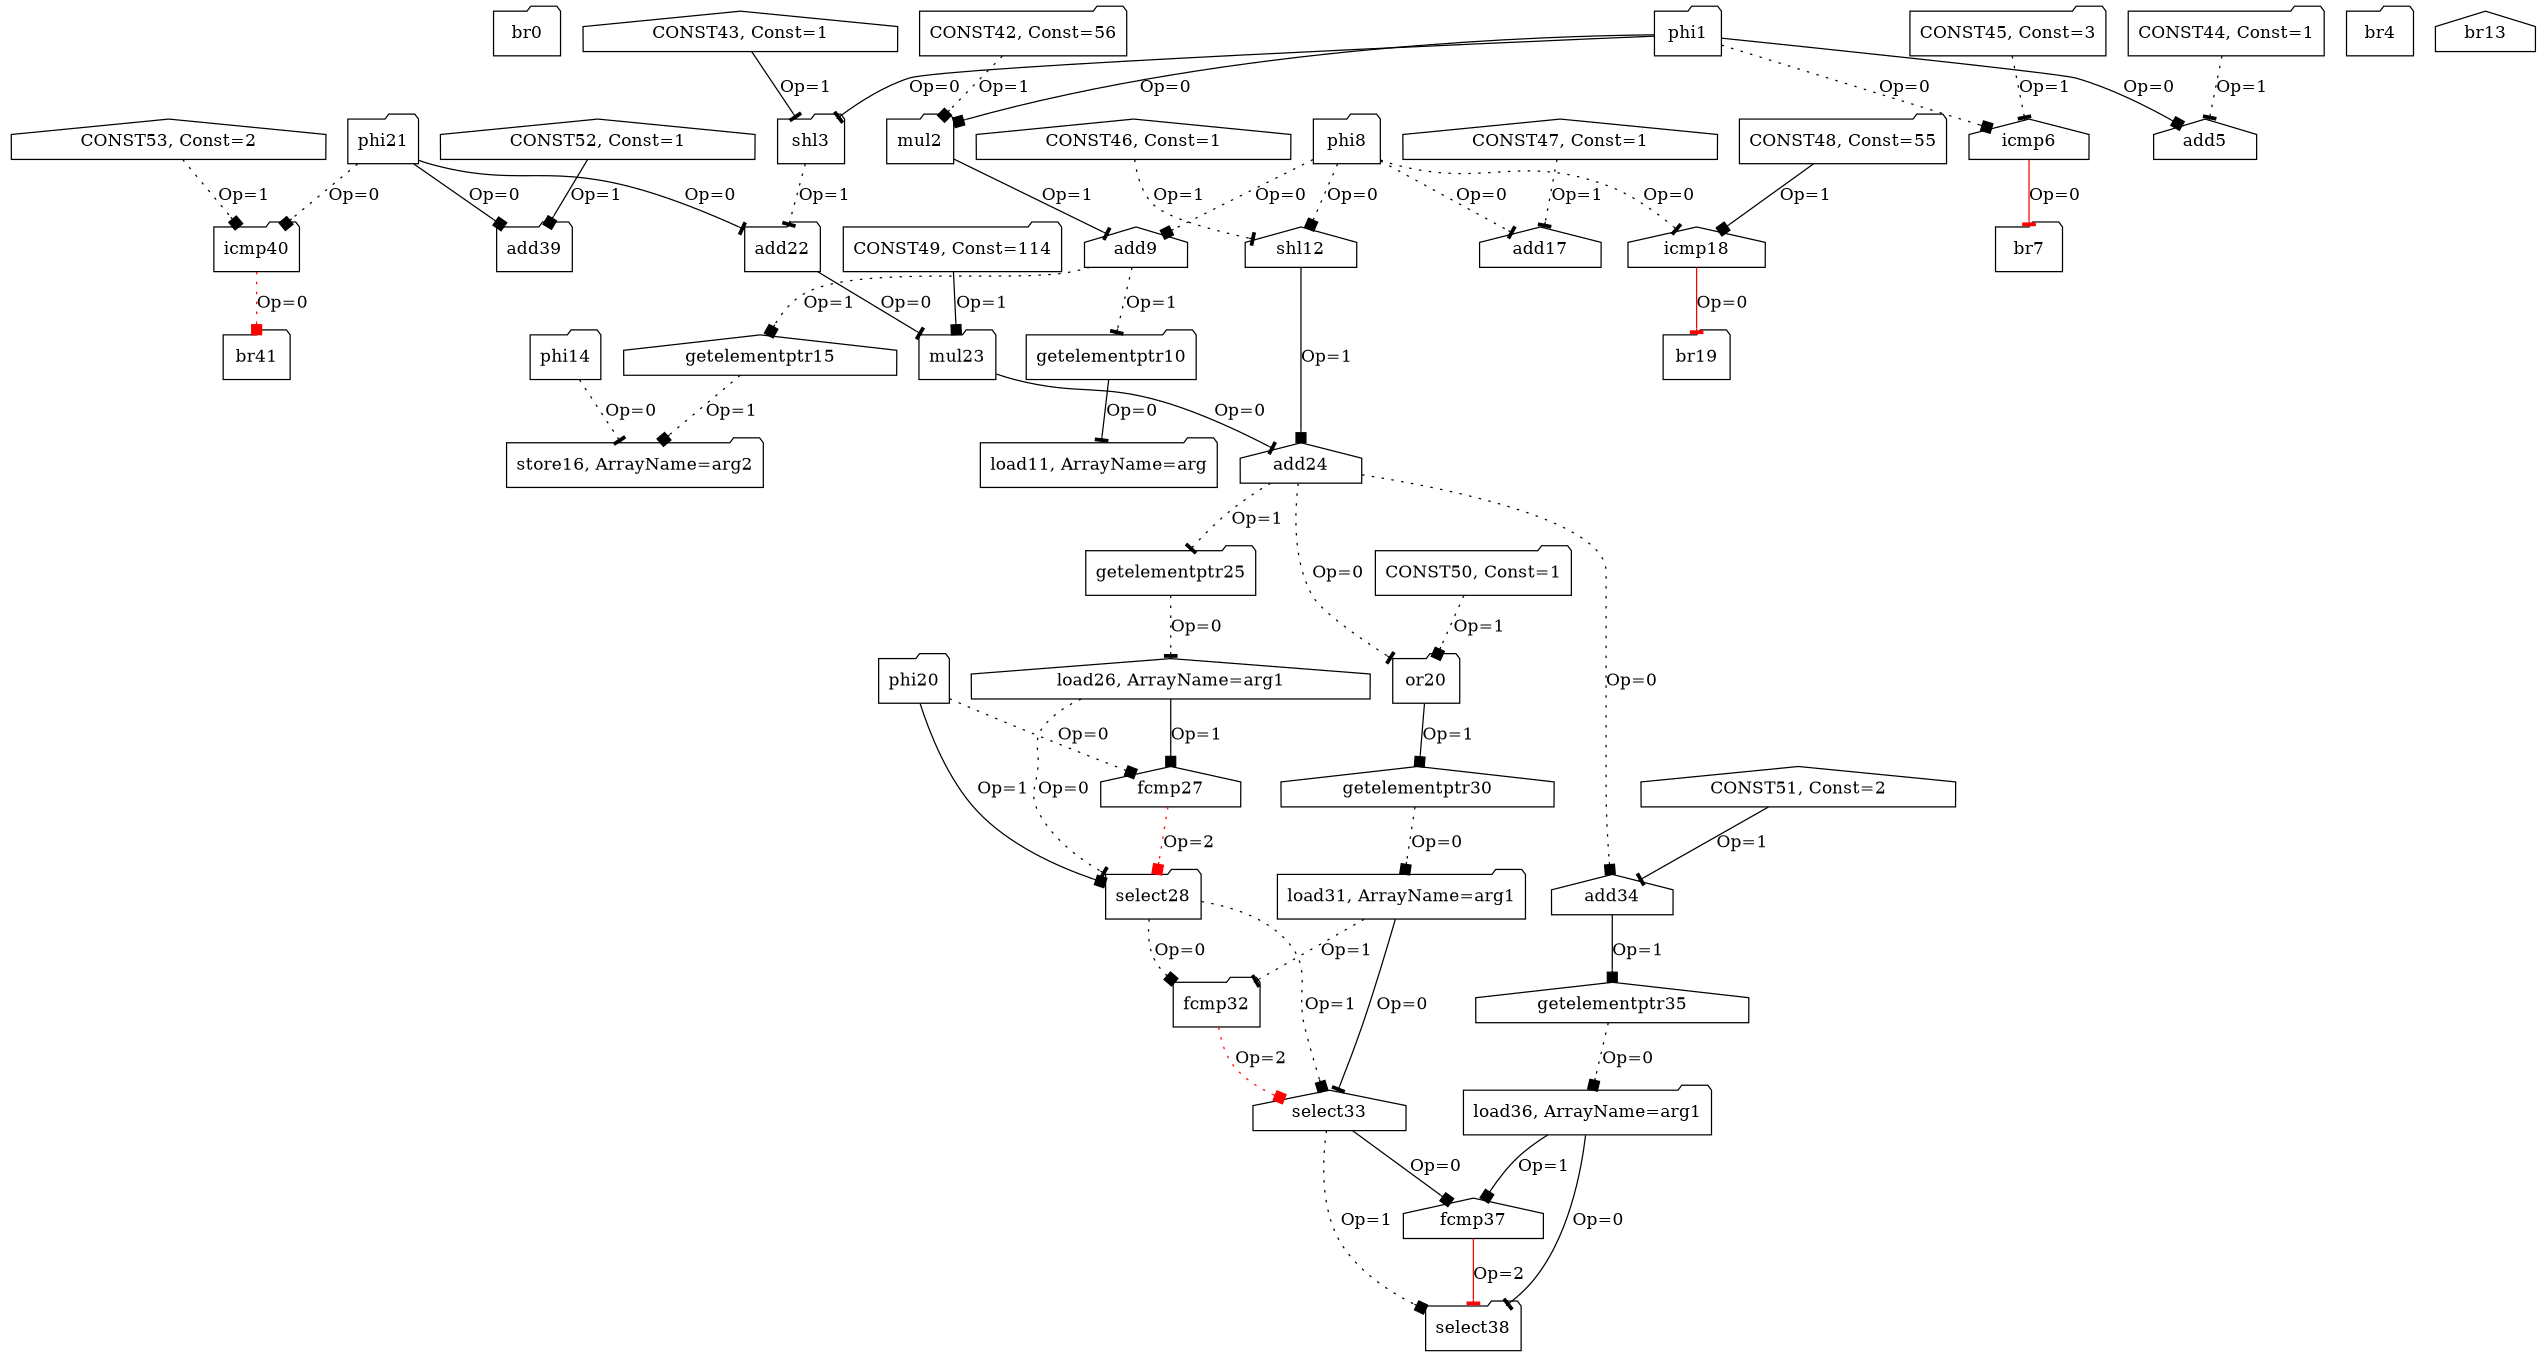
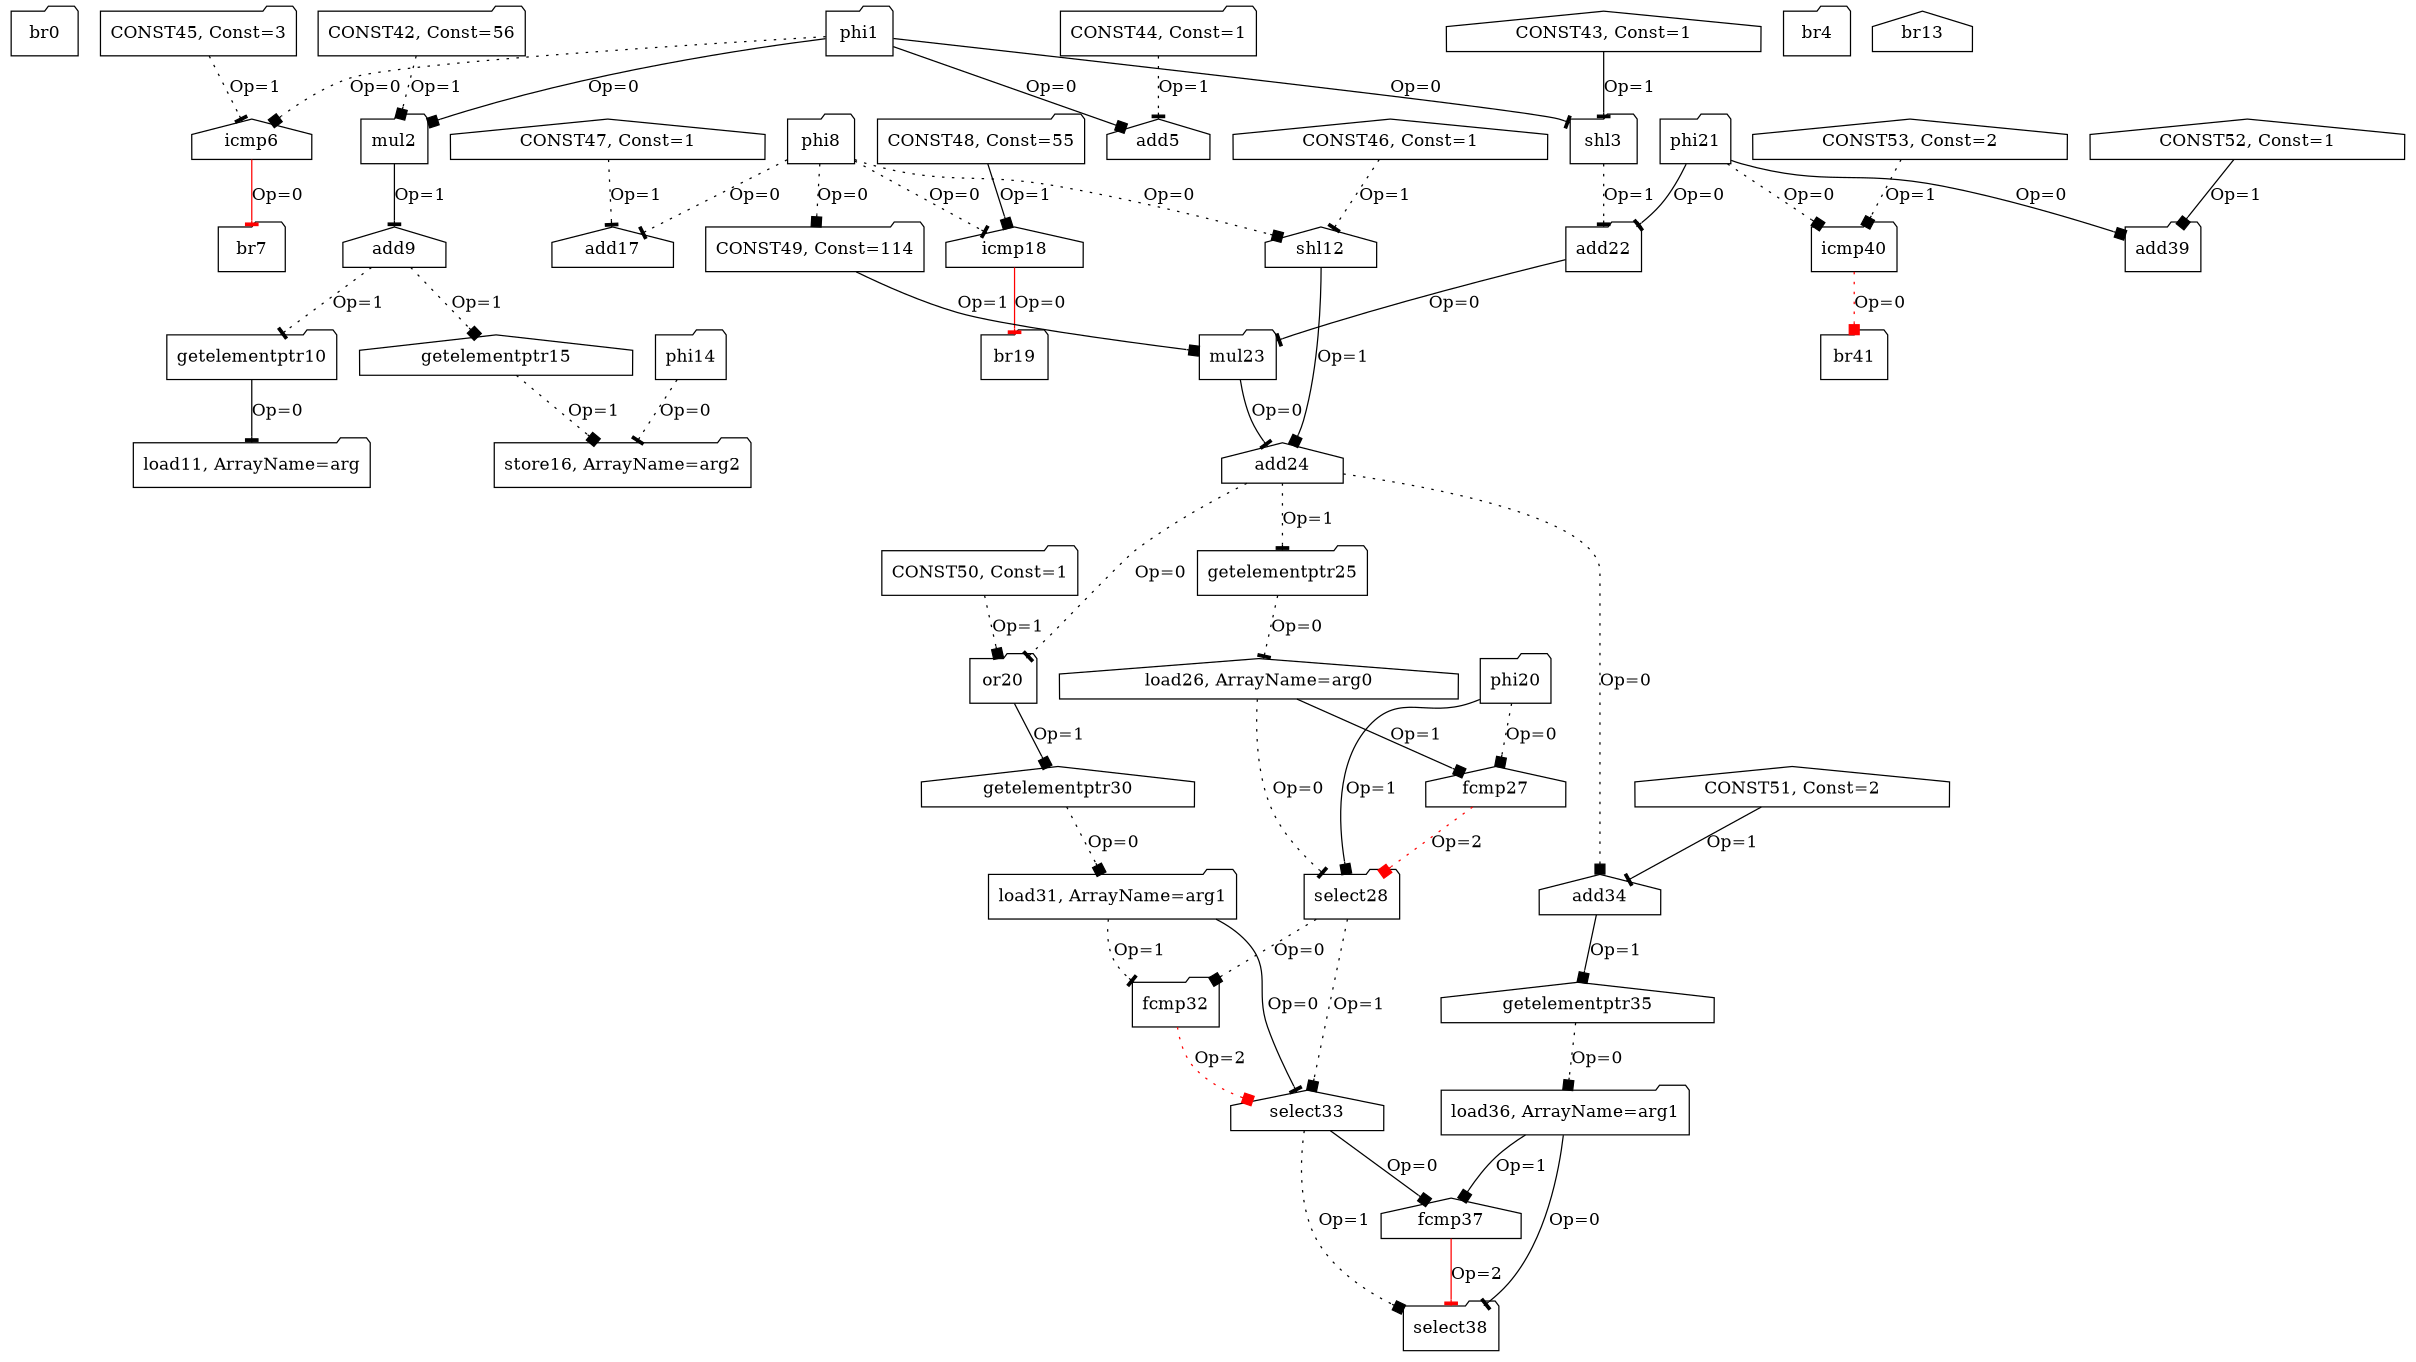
(1243, 194) -> (818, 189)
(1171, 681) -> (1259, 681)
